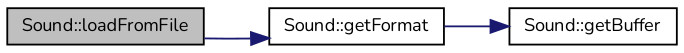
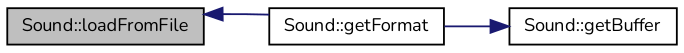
(228, 39) -> (246, 14)
